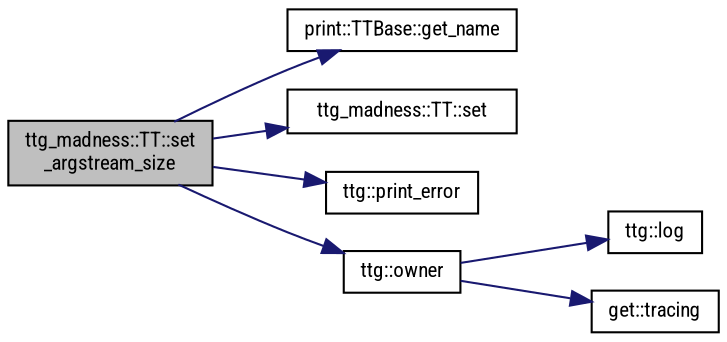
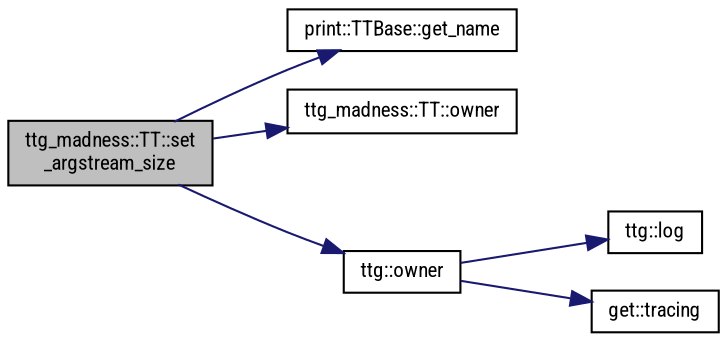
(402, 111) -> (402, 111)
(402, 193) -> none
